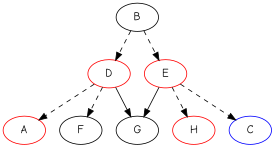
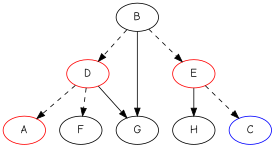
(153, 98) -> (137, 70)
(178, 98) -> (194, 98)
(194, 130) -> (194, 130)
